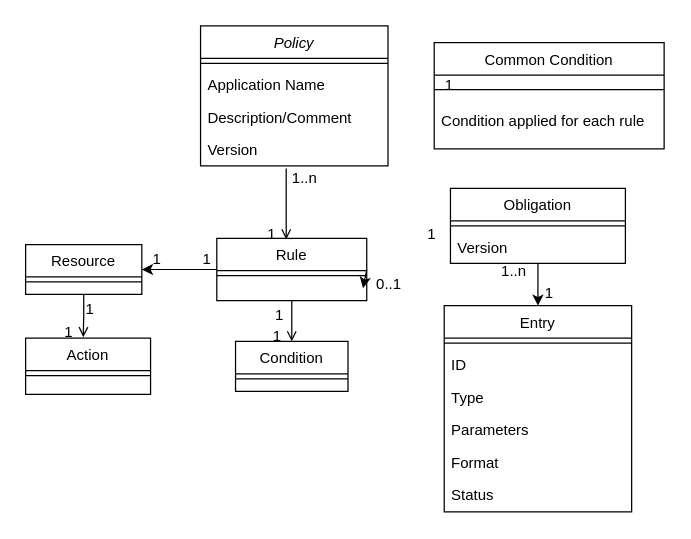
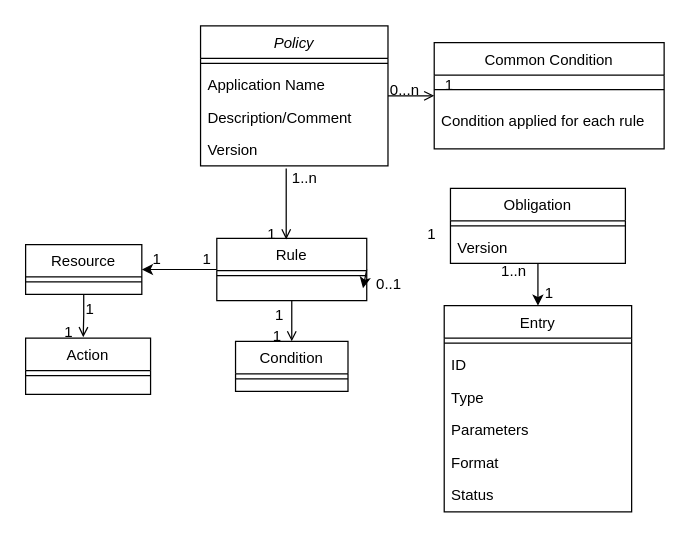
none -> (410, 96)
